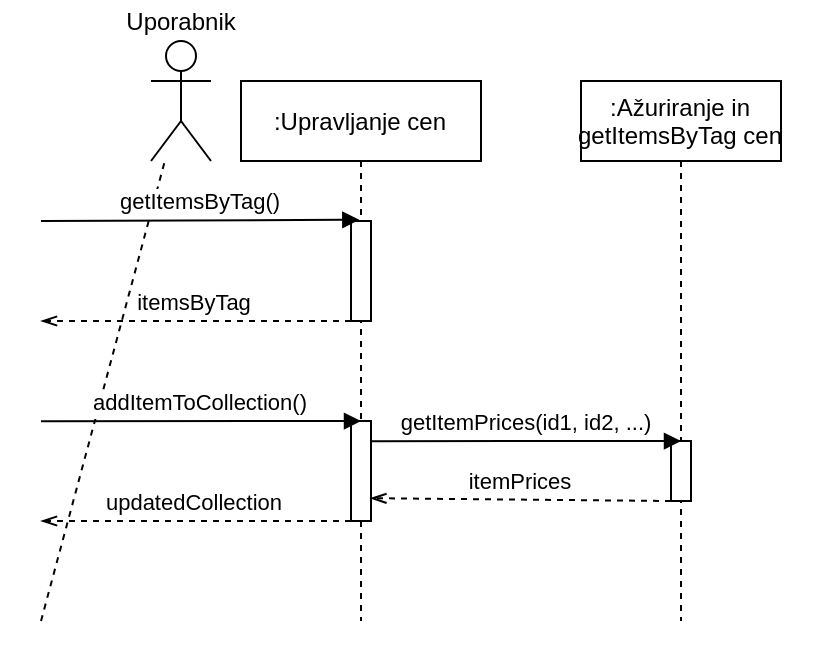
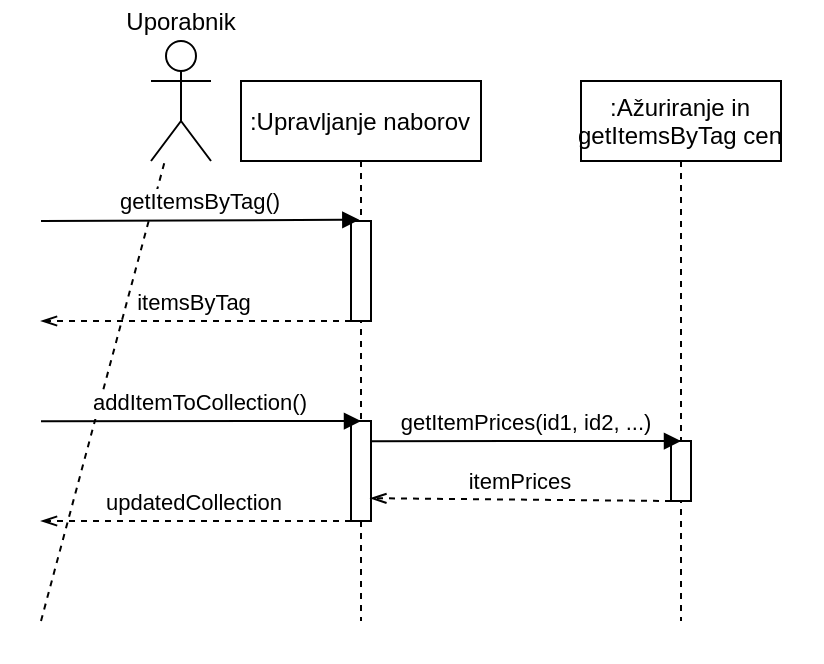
(360, 122) -> (360, 122)
